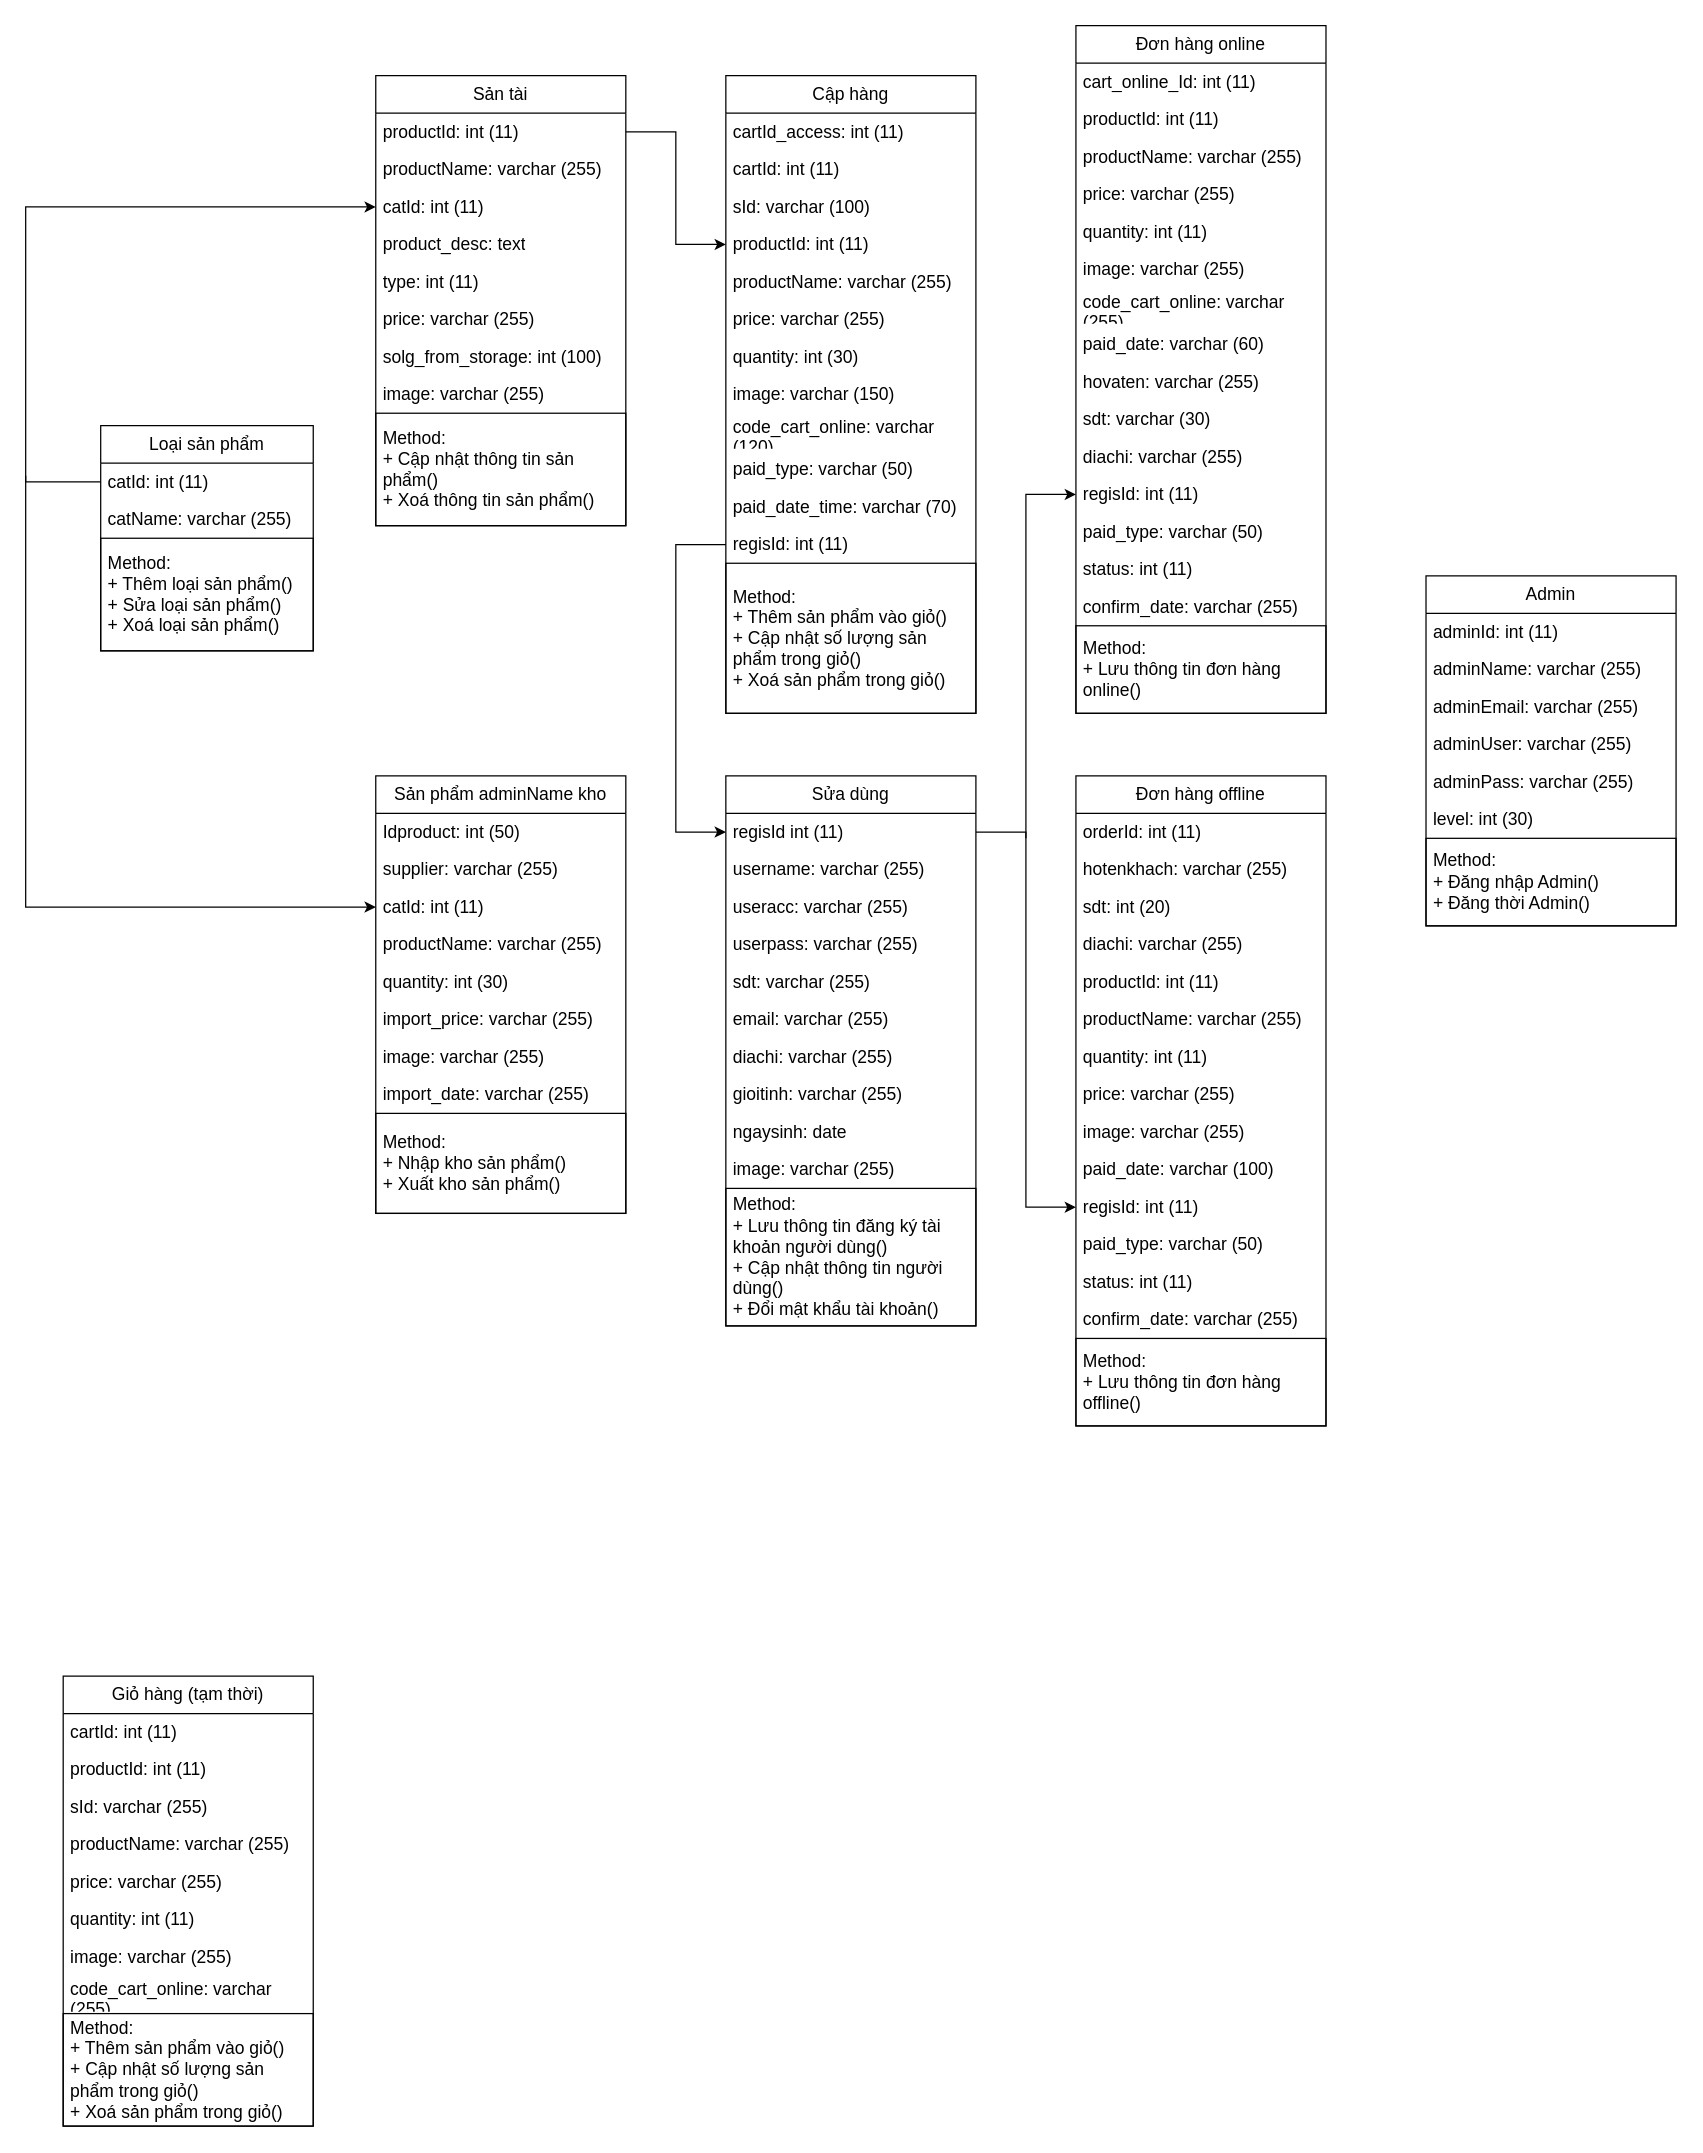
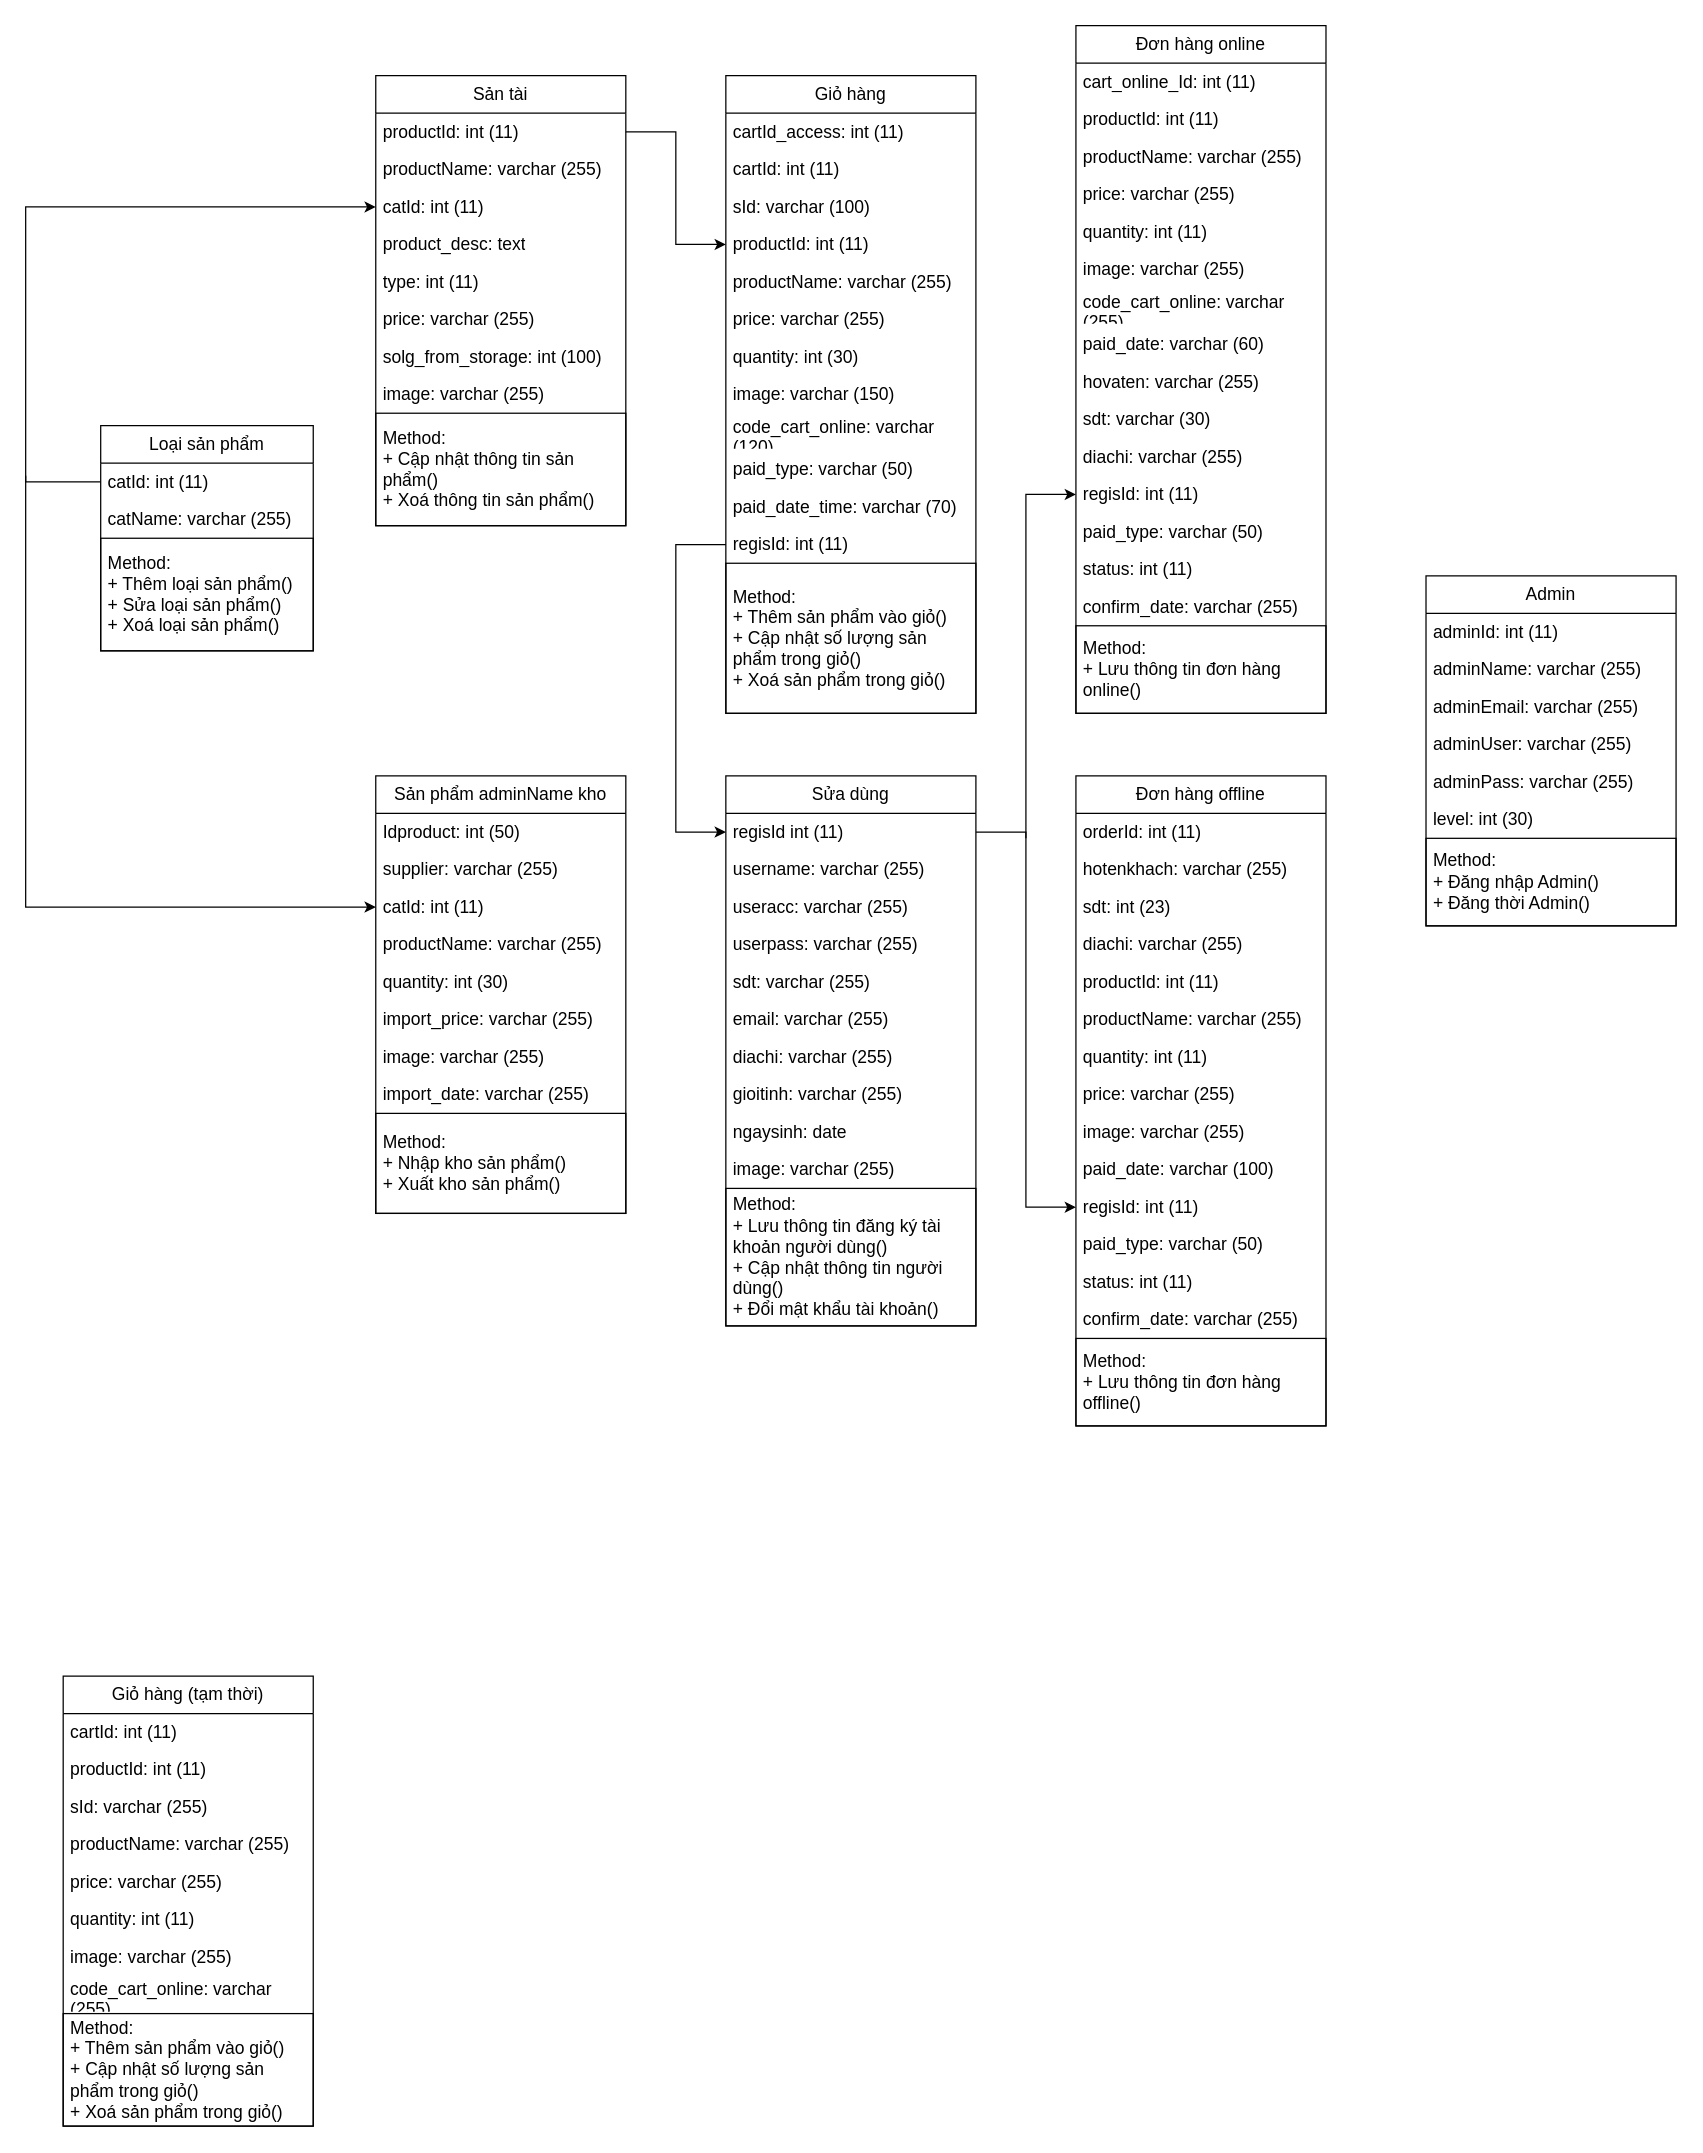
(851, 94) -> (851, 94)
(1138, 907) -> (1138, 907)
